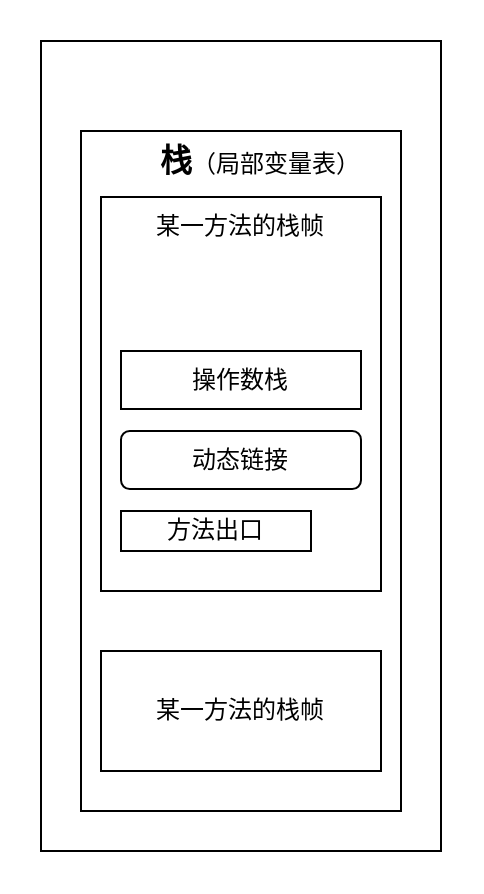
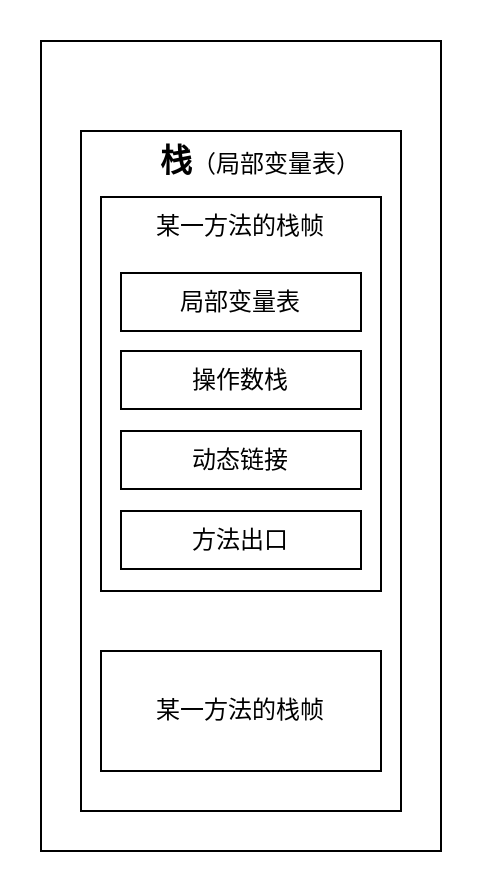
none -> (241, 302)
(241, 460) -> (241, 460)
(216, 531) -> (241, 540)
